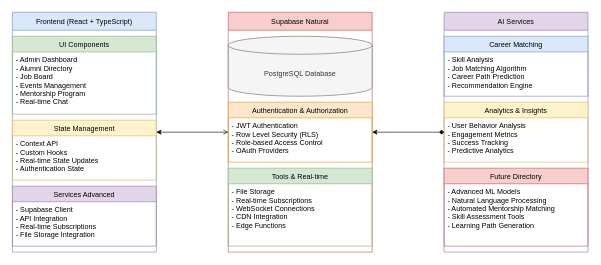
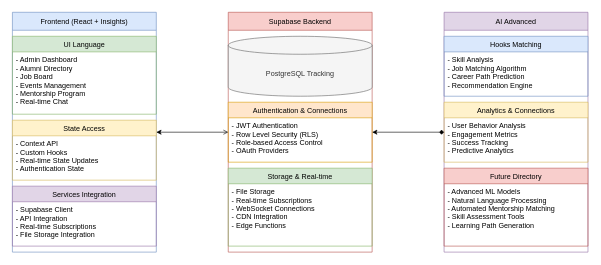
(84, 22) -> (84, 22)
(300, 22) -> (300, 22)
(516, 22) -> (516, 22)
(84, 44) -> (84, 44)
(516, 44) -> (516, 44)
(300, 74) -> (300, 74)
(300, 110) -> (300, 110)
(516, 110) -> (516, 110)
(84, 128) -> (84, 128)
(300, 176) -> (300, 176)
(84, 194) -> (84, 194)
